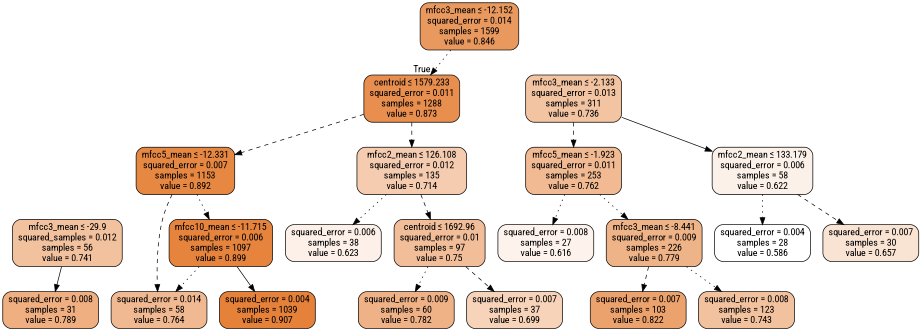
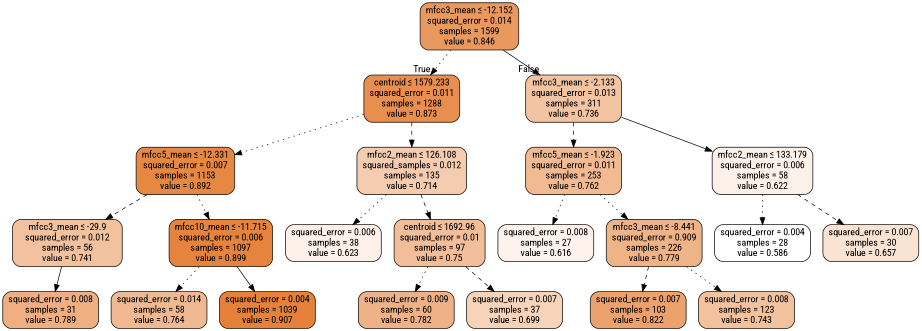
none -> (519, 61)
(303, 133) -> (303, 133)
(412, 165) -> (412, 165)
(67, 238) -> (67, 238)
(159, 238) -> (129, 205)
(654, 238) -> (654, 238)
